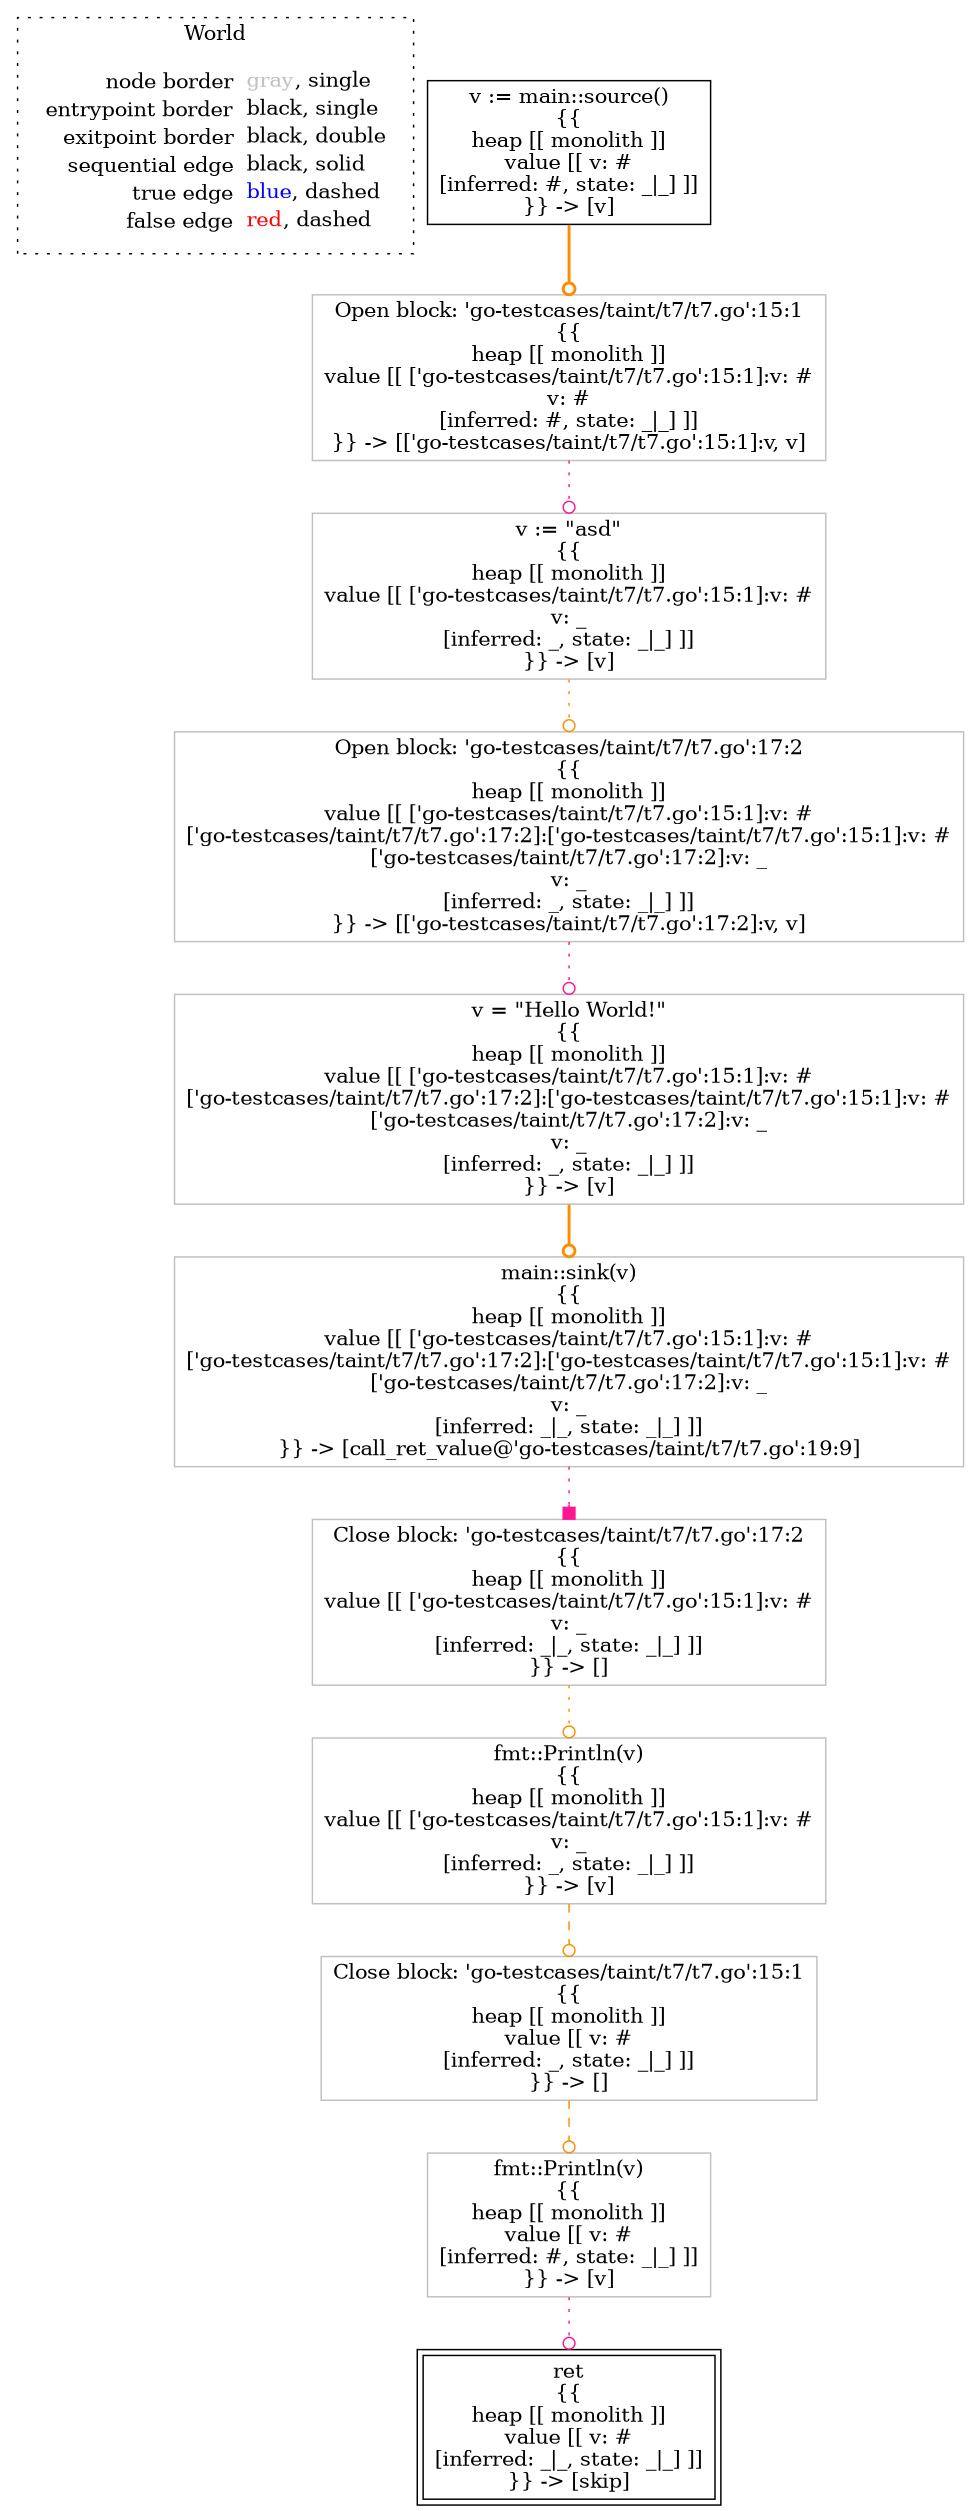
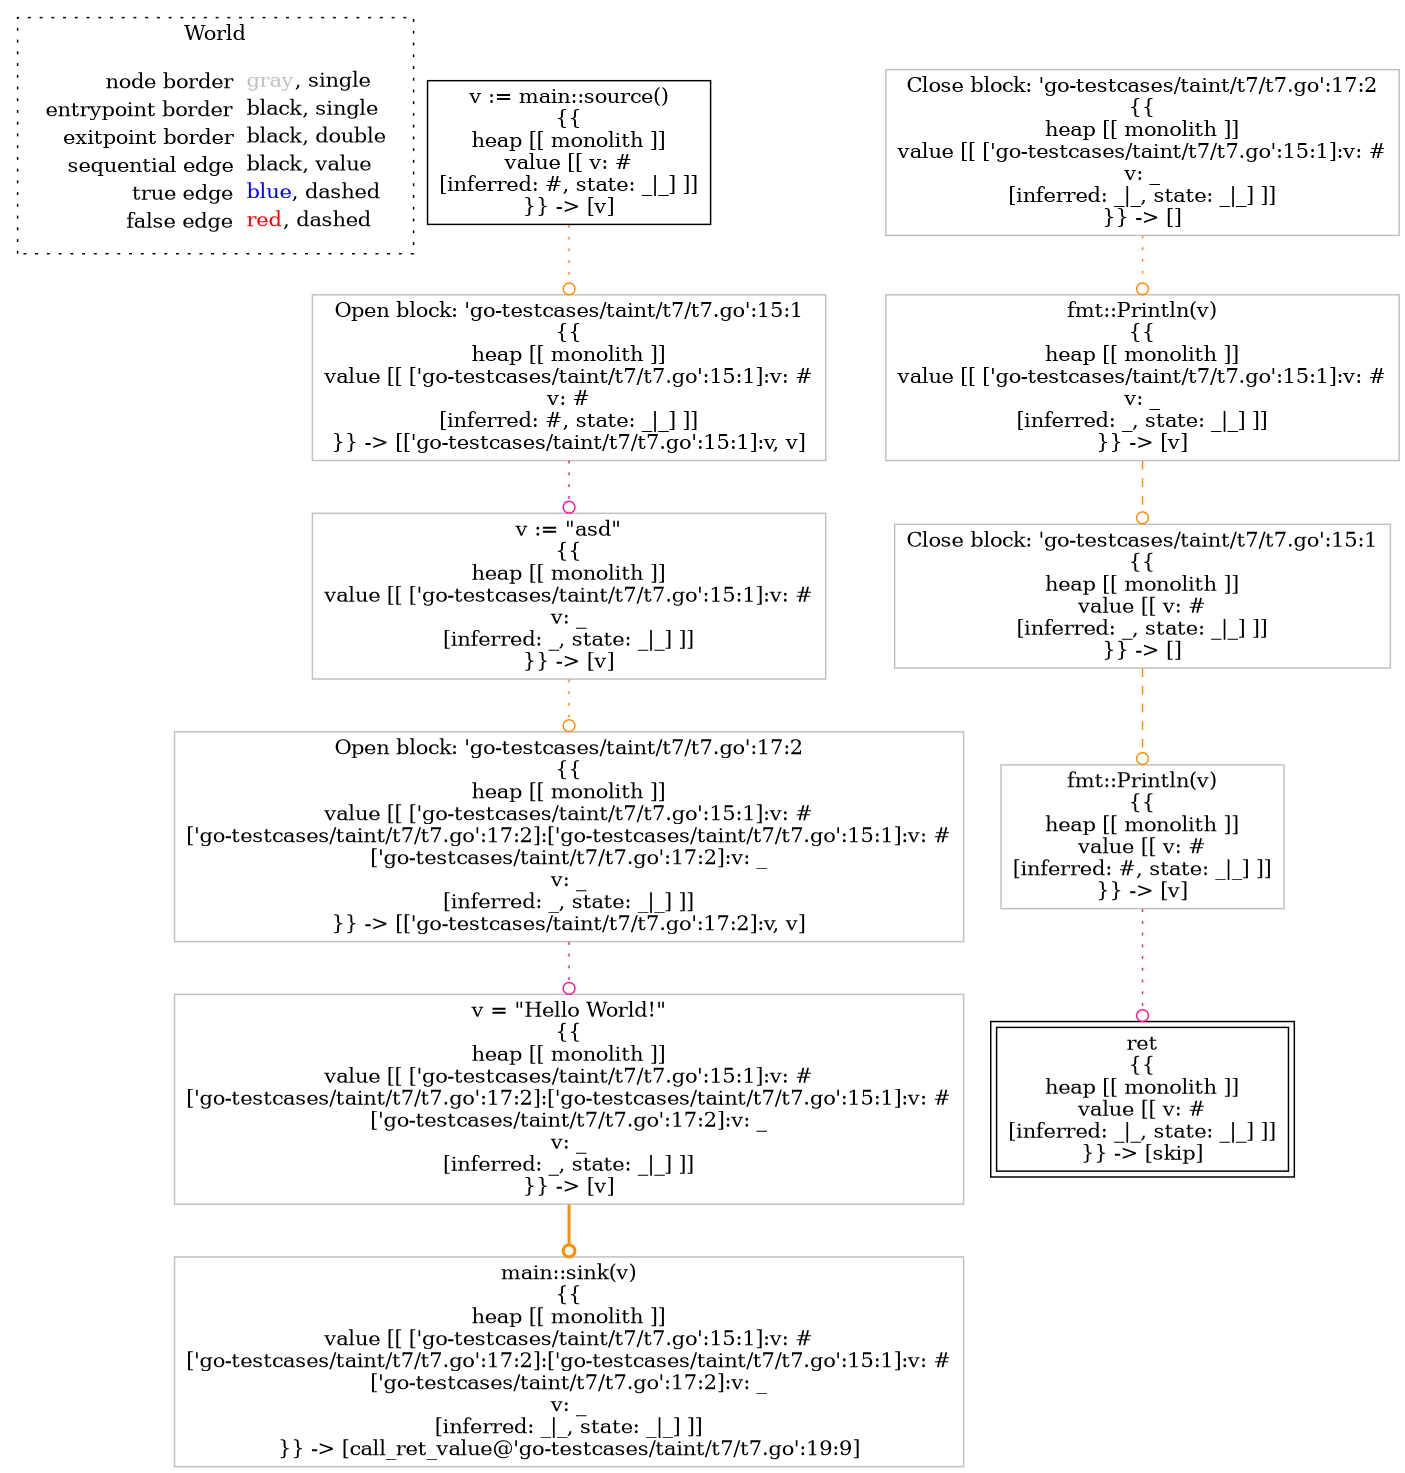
(334, 164) -> (337, 164)
(569, 254) -> (569, 254)
(569, 1486) -> none
